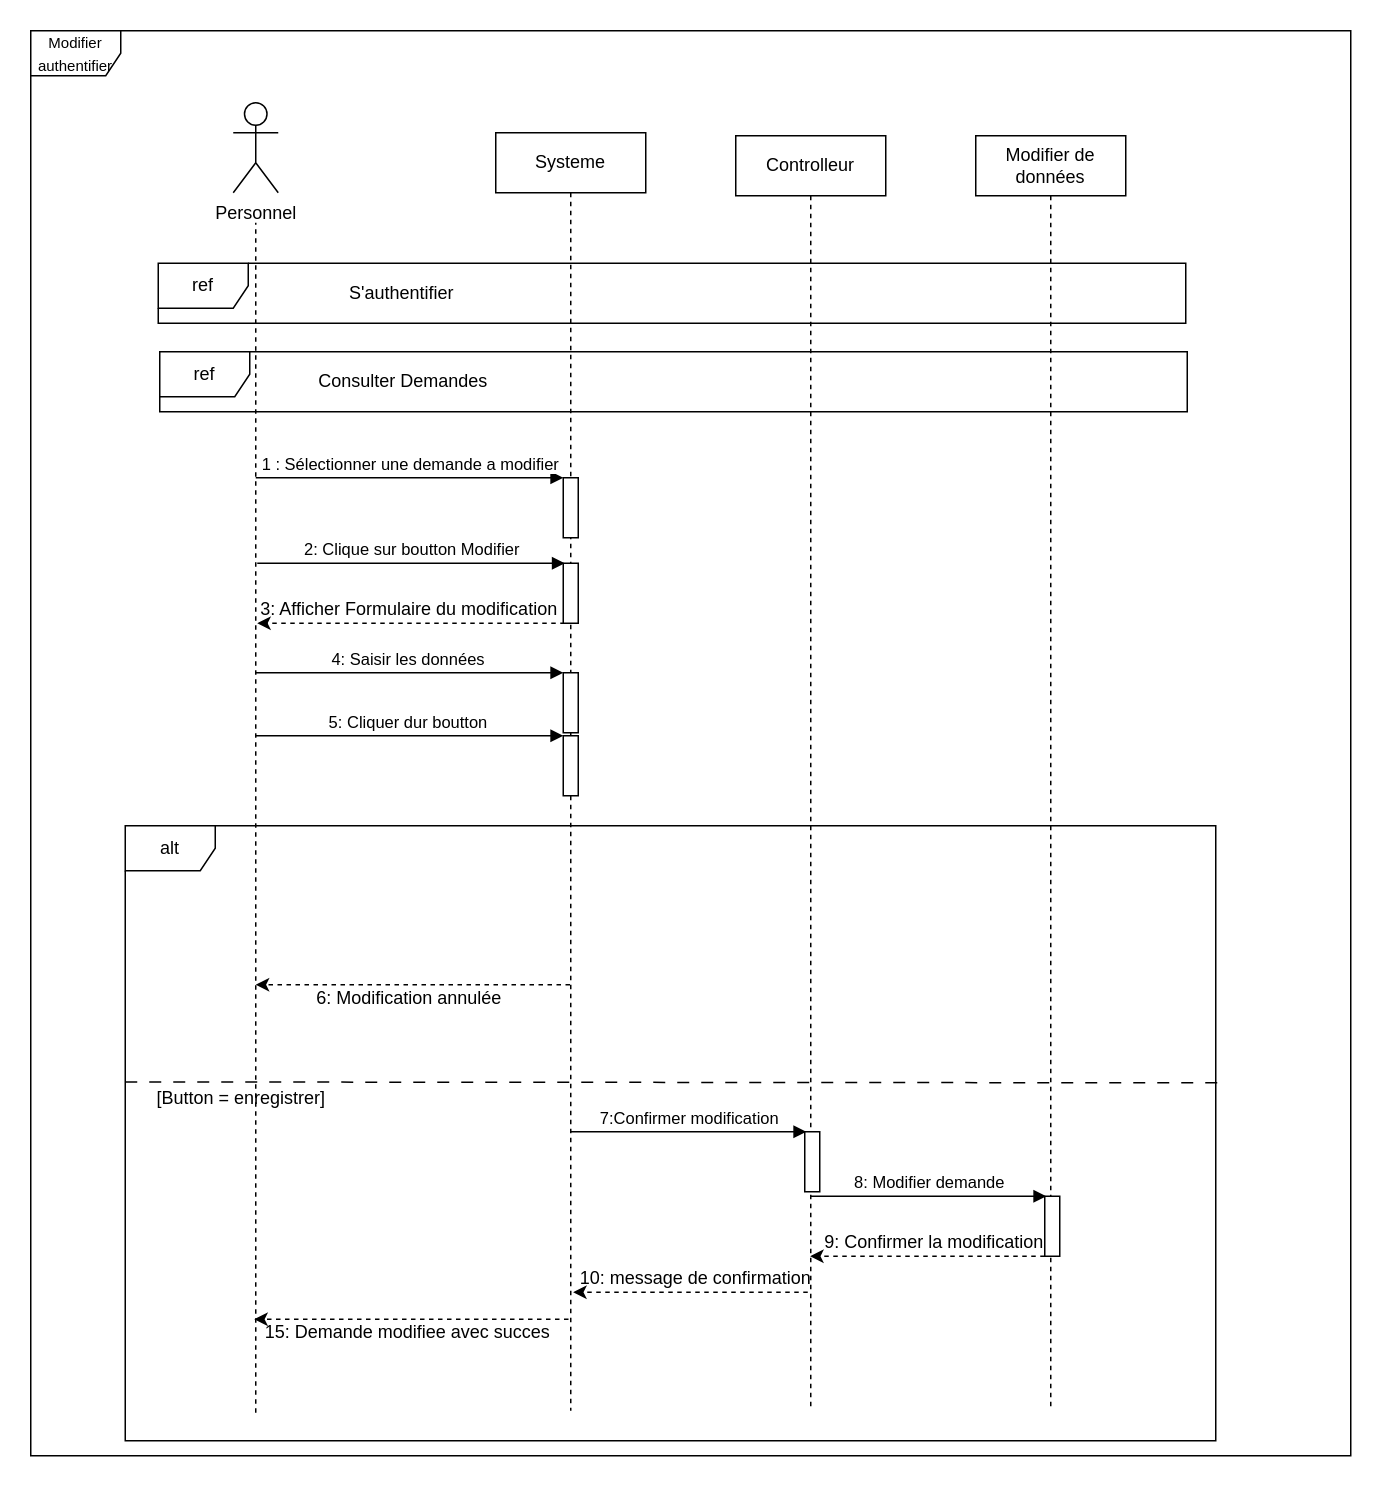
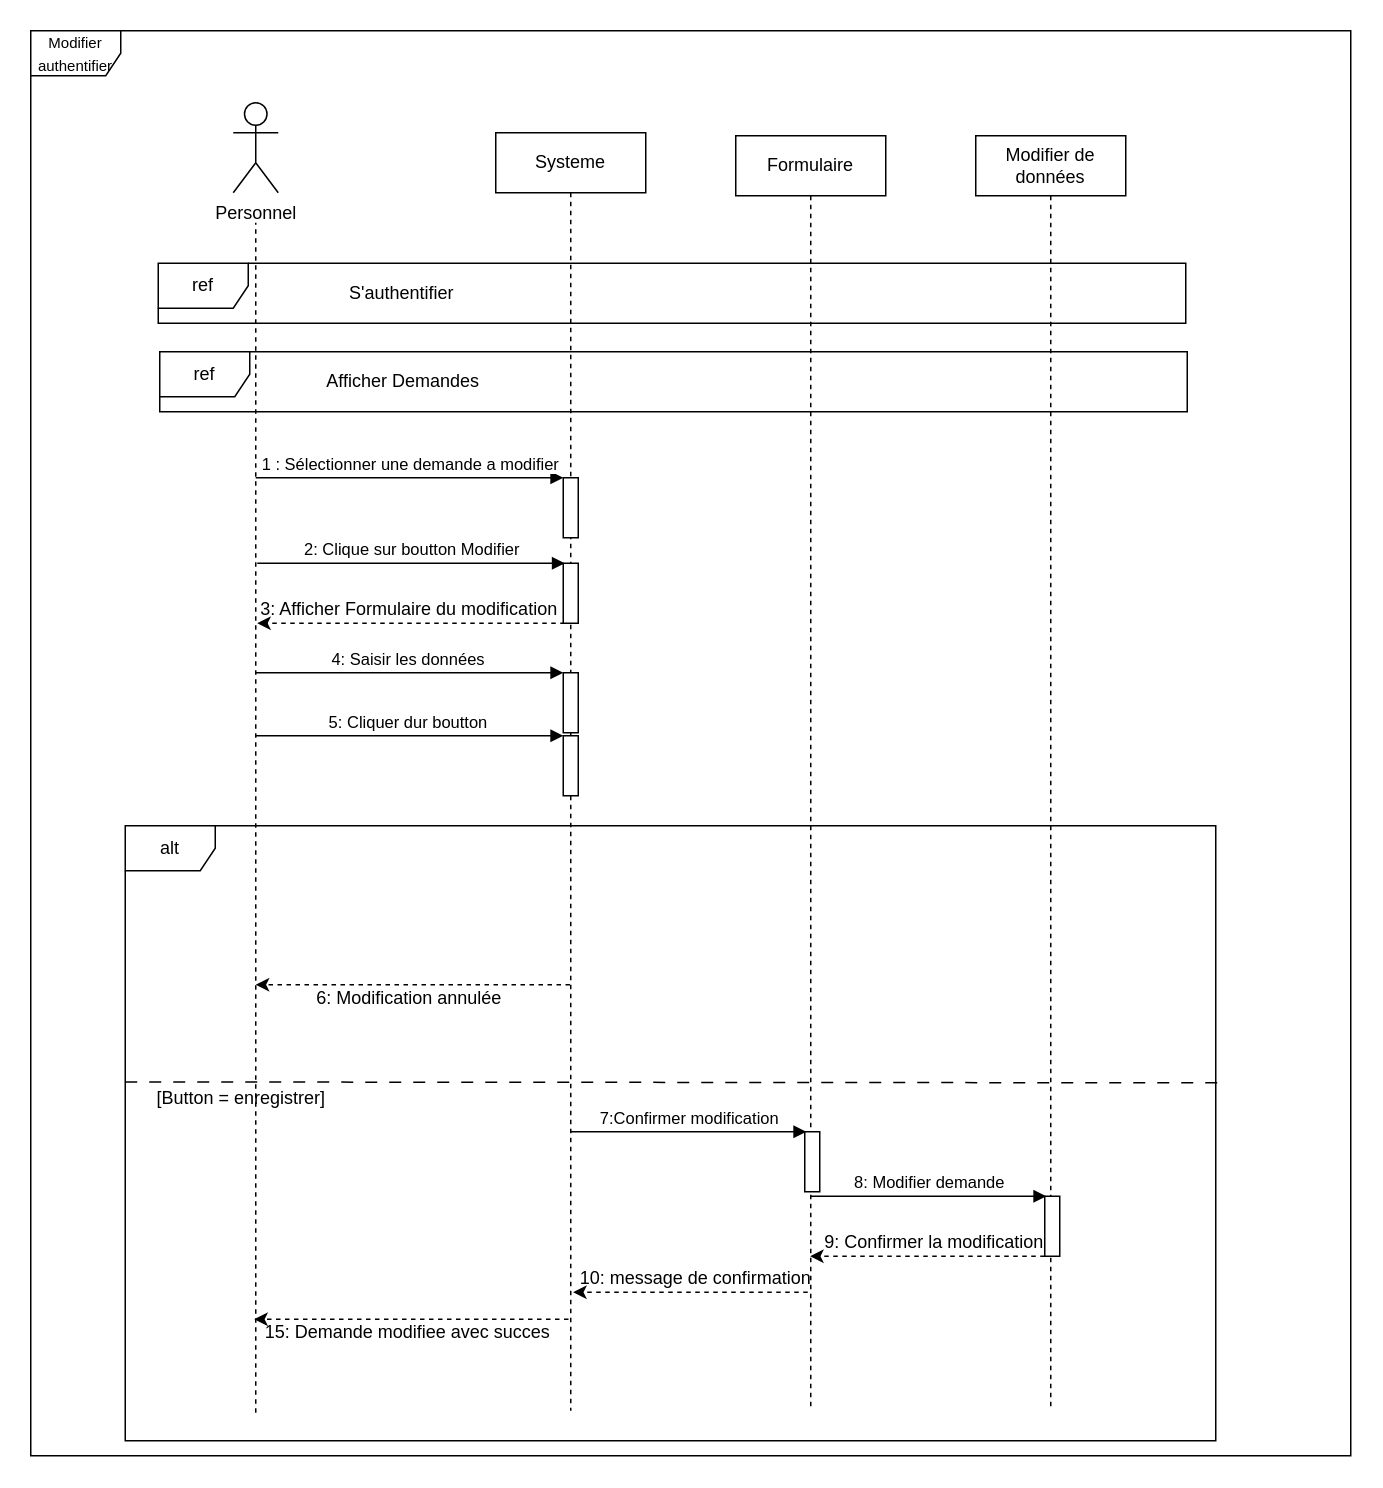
(811, 166) -> (811, 166)
(404, 382) -> (404, 382)
